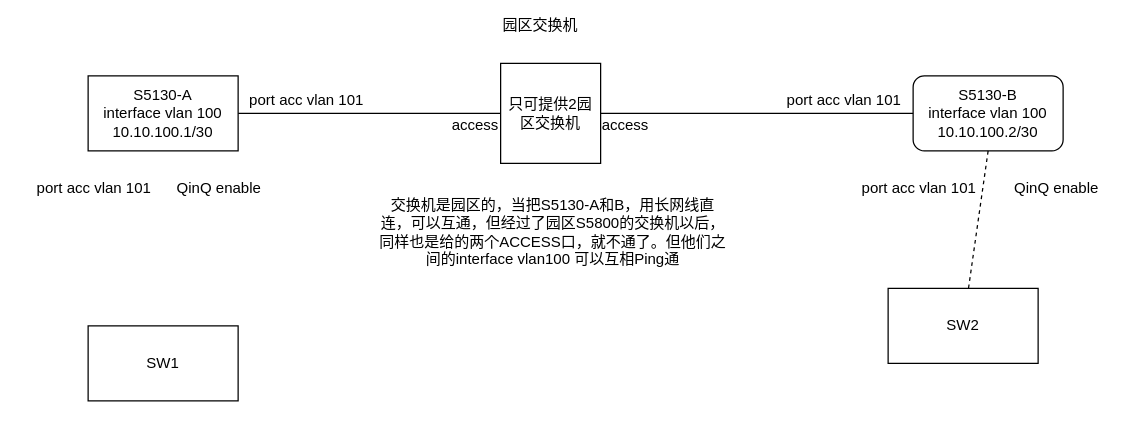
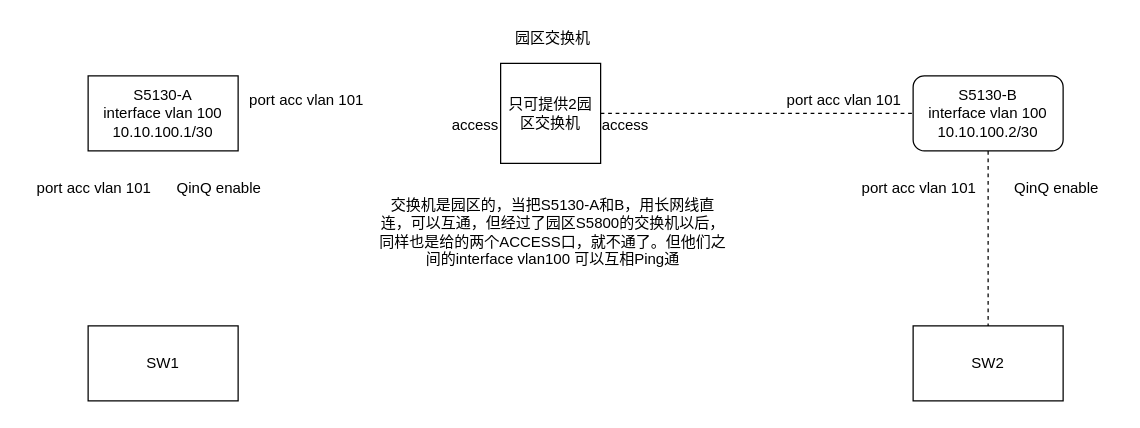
(541, 26) -> (553, 38)
(369, 113) -> none
(755, 113) -> (755, 113)
(963, 326) -> (988, 363)
